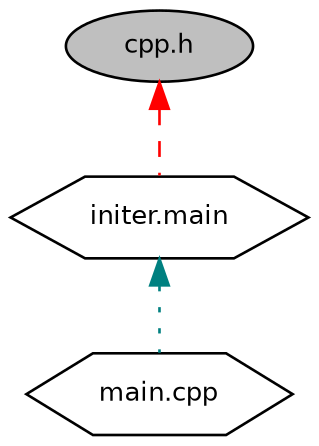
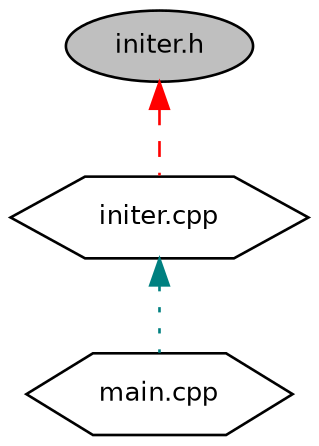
(159, 46) -> (159, 46)
(159, 217) -> (159, 217)
